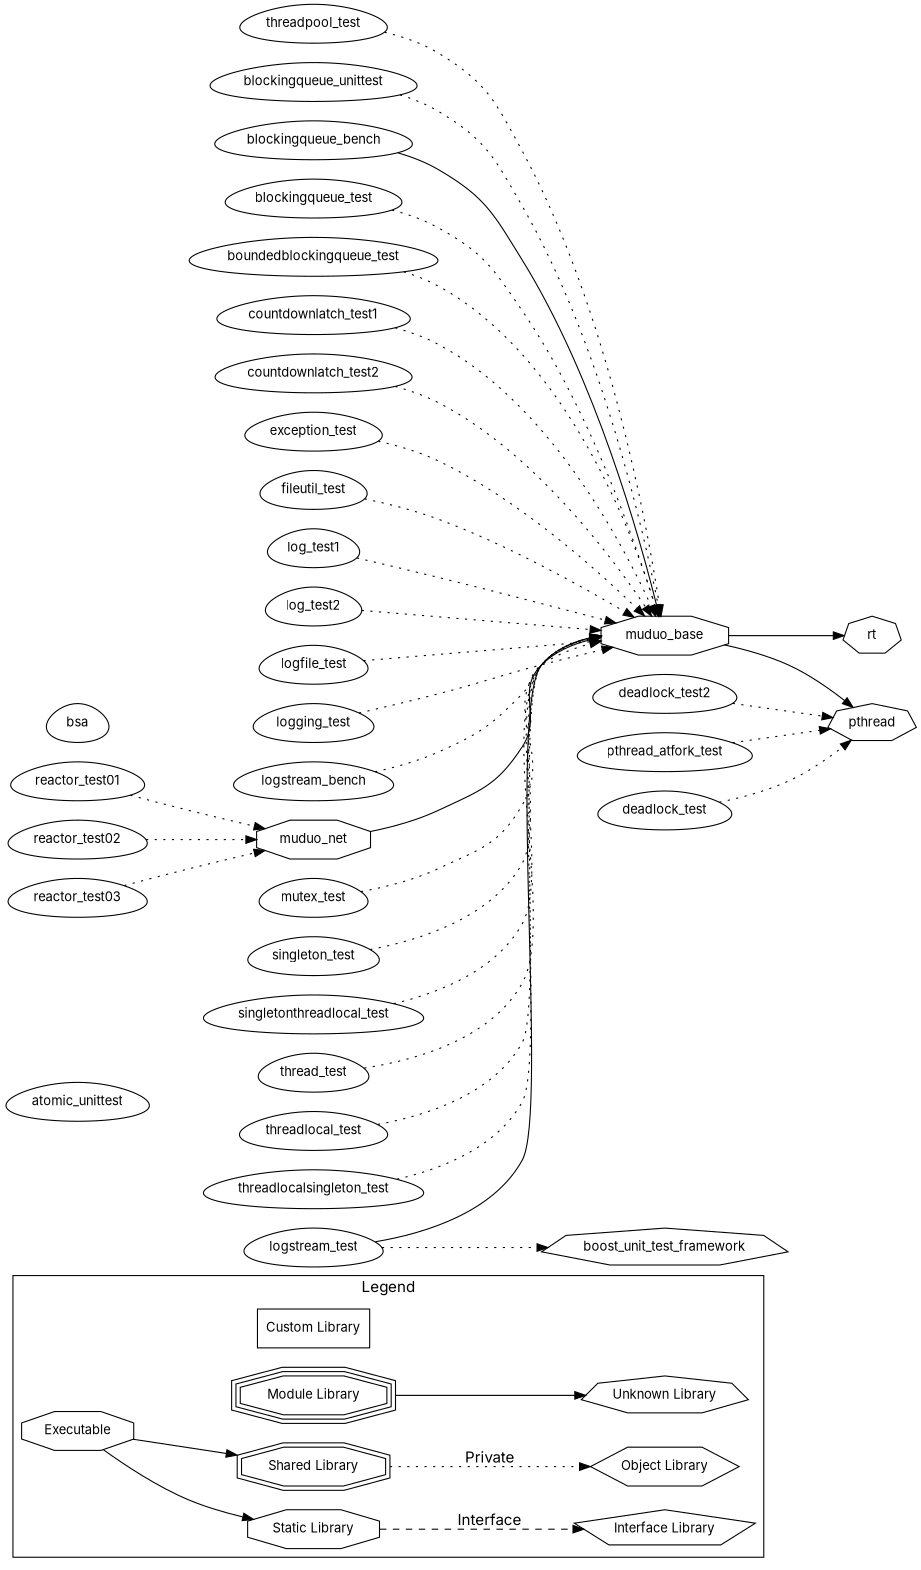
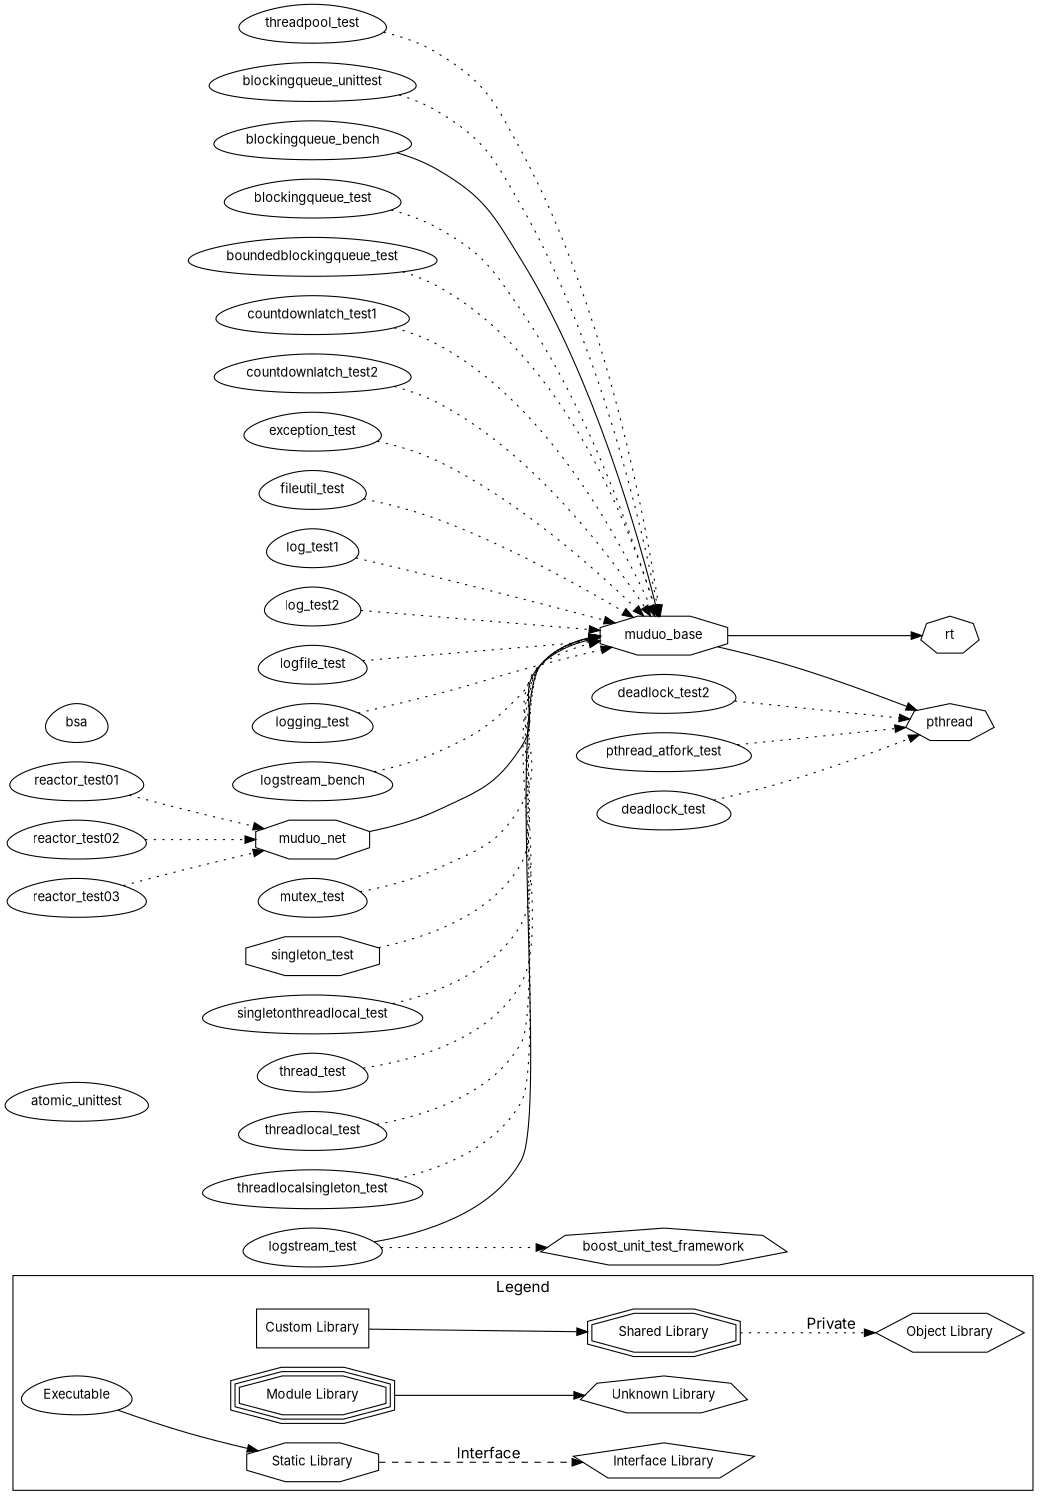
(314, 956) -> (313, 956)
(78, 1431) -> (77, 1395)
(180, 1446) -> (473, 1330)
